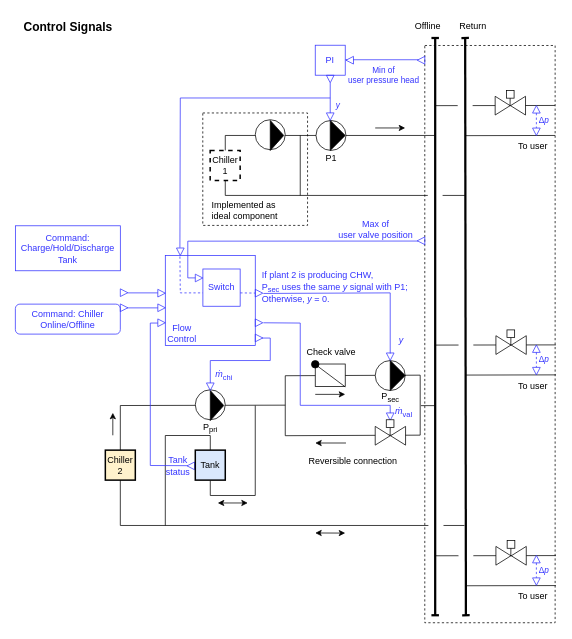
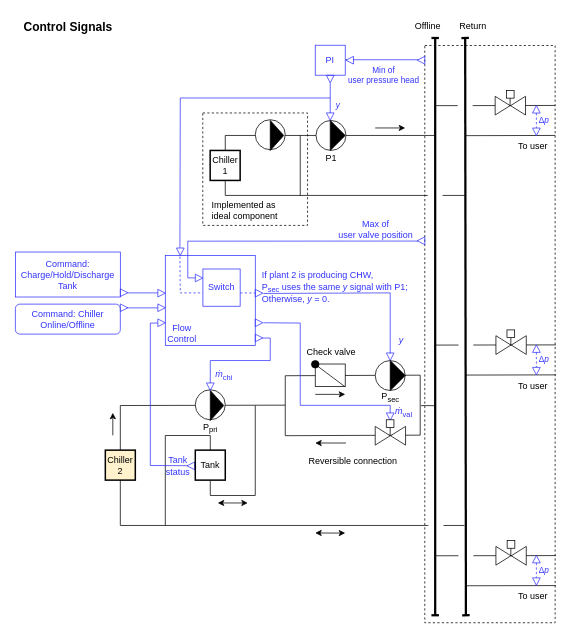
(225, 165) -> (225, 165)
(68, 248) -> (68, 275)
(210, 465) -> (210, 465)
